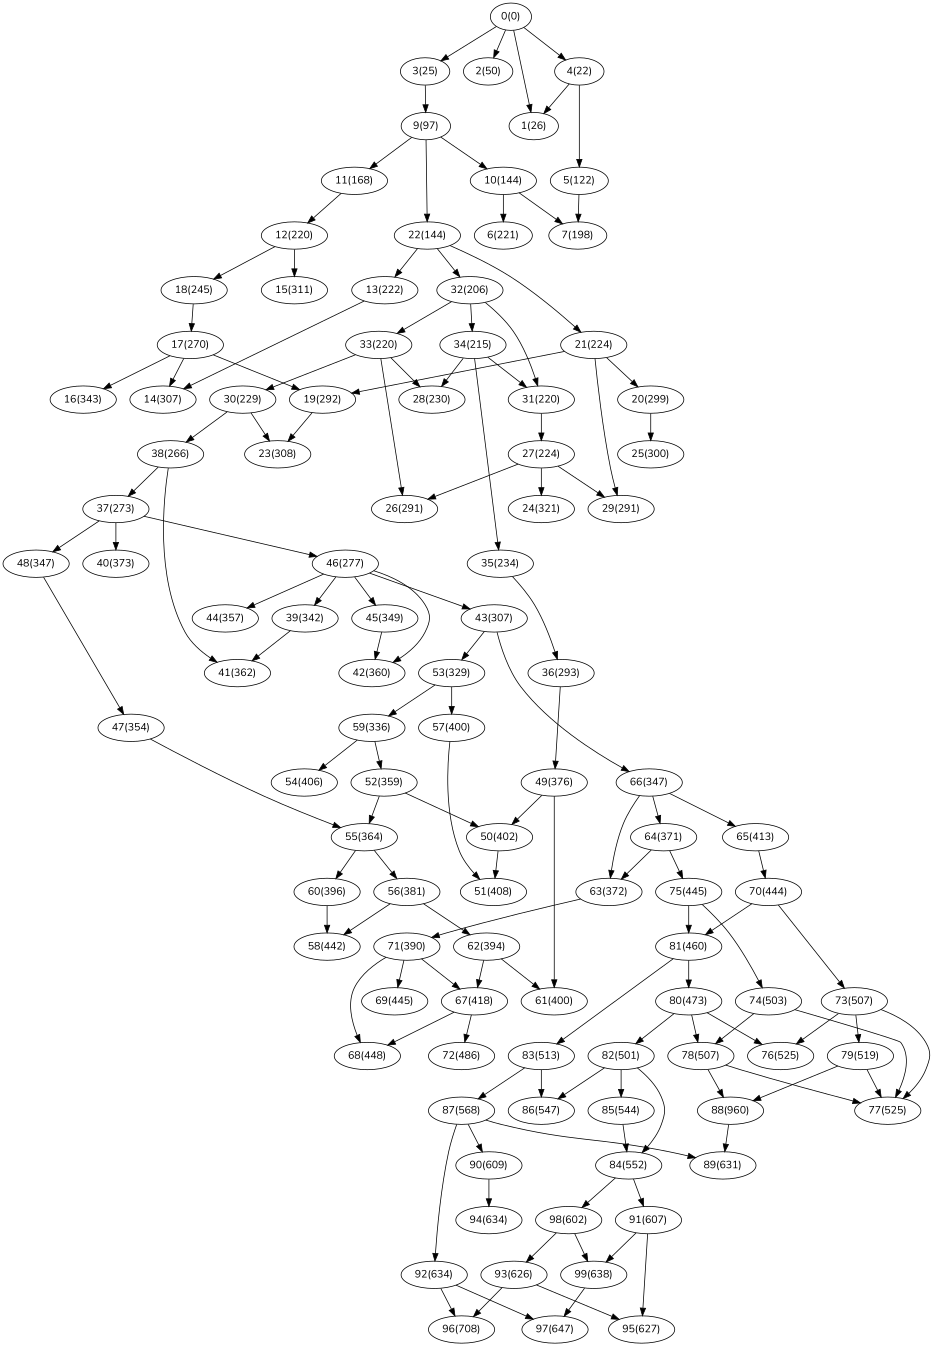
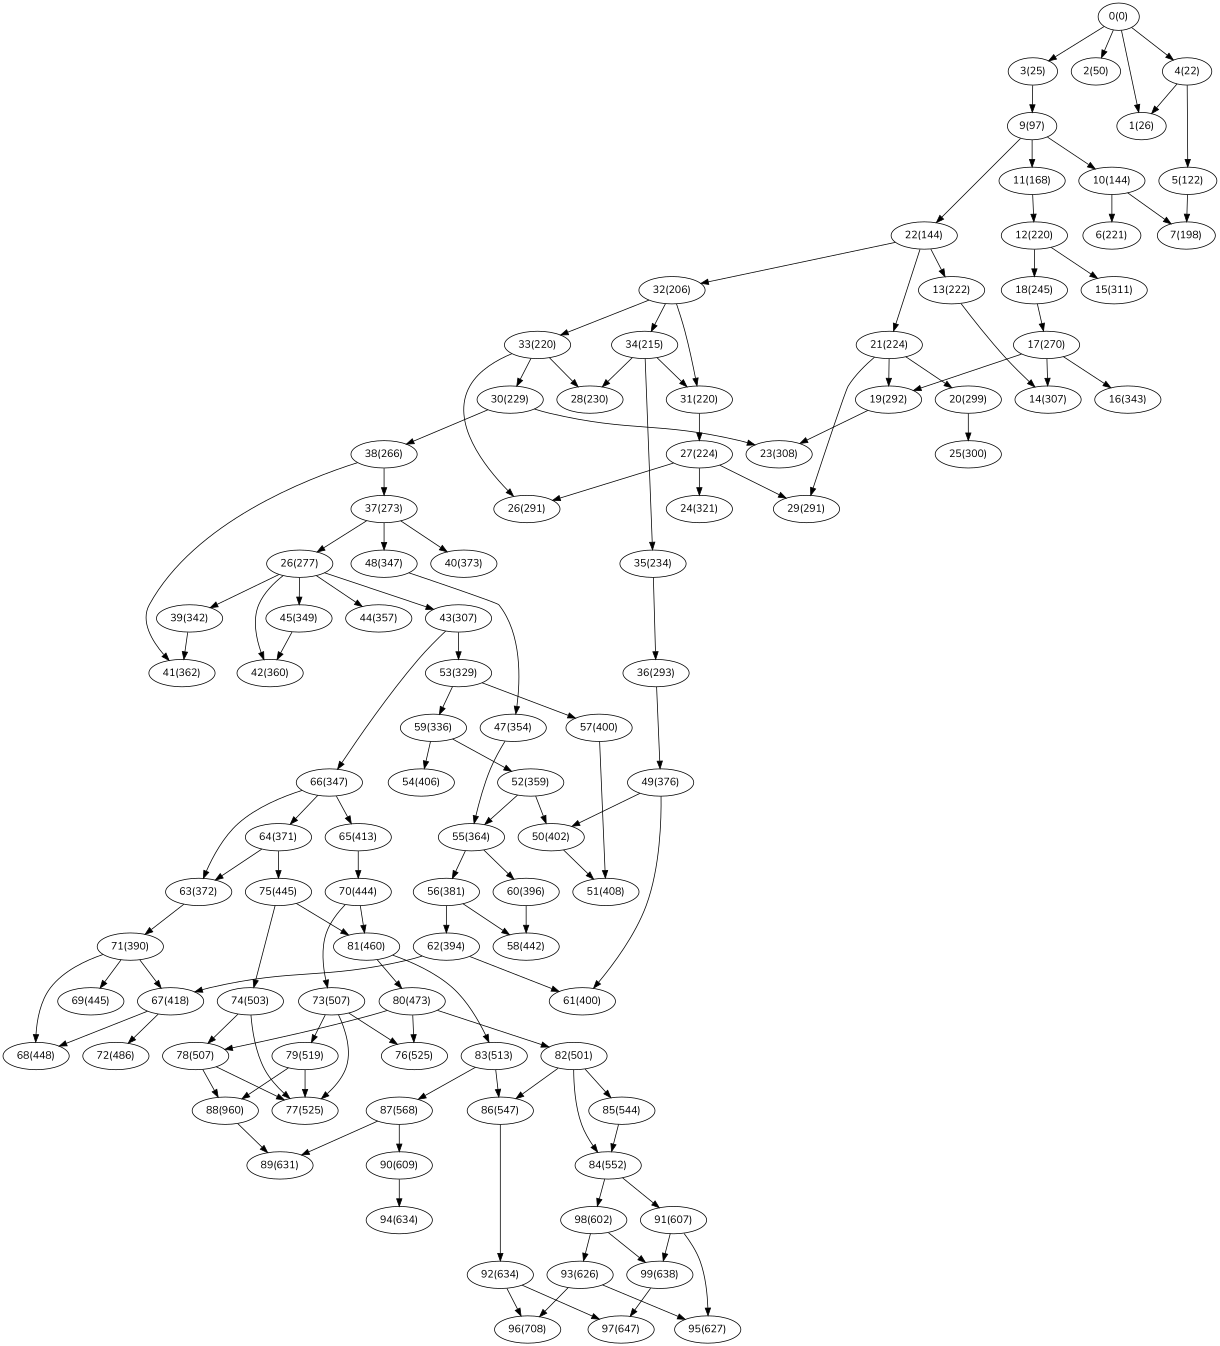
(345, 564) -> (300, 564)
(442, 1188) -> (500, 1189)
